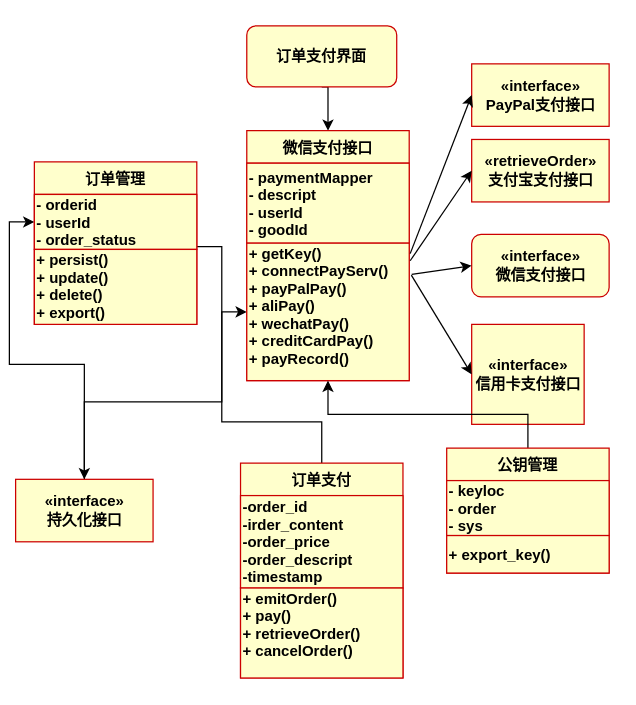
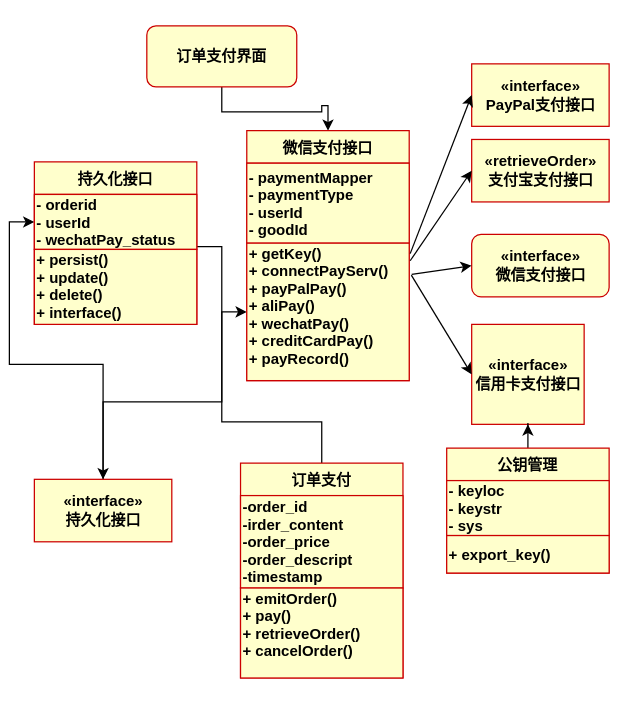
(322, 56) -> (222, 56)
(310, 178) -> (310, 178)
(115, 179) -> (115, 179)
(70, 205) -> (70, 205)
(79, 260) -> (79, 260)
(426, 414) -> (528, 423)
(478, 491) -> (478, 491)
(84, 511) -> (103, 511)
